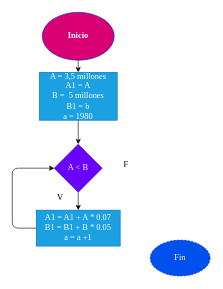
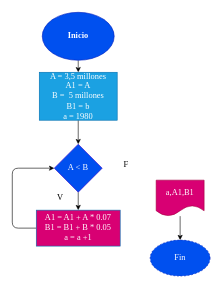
(78, 36) -> (78, 36)
(78, 168) -> (78, 168)
none -> (180, 198)
(78, 228) -> (78, 228)
none -> (180, 234)
